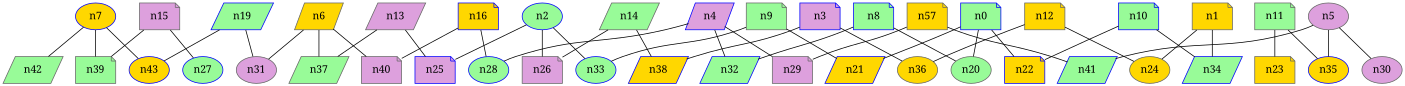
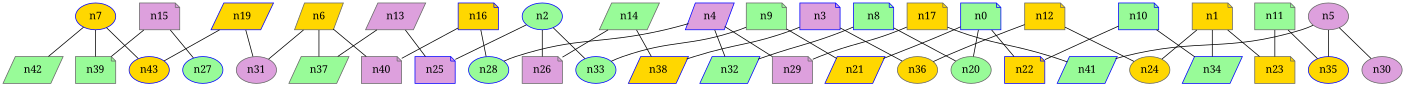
(242, 16) -> (242, 16)
(927, 16) -> (927, 16)
none -> (1248, 47)
